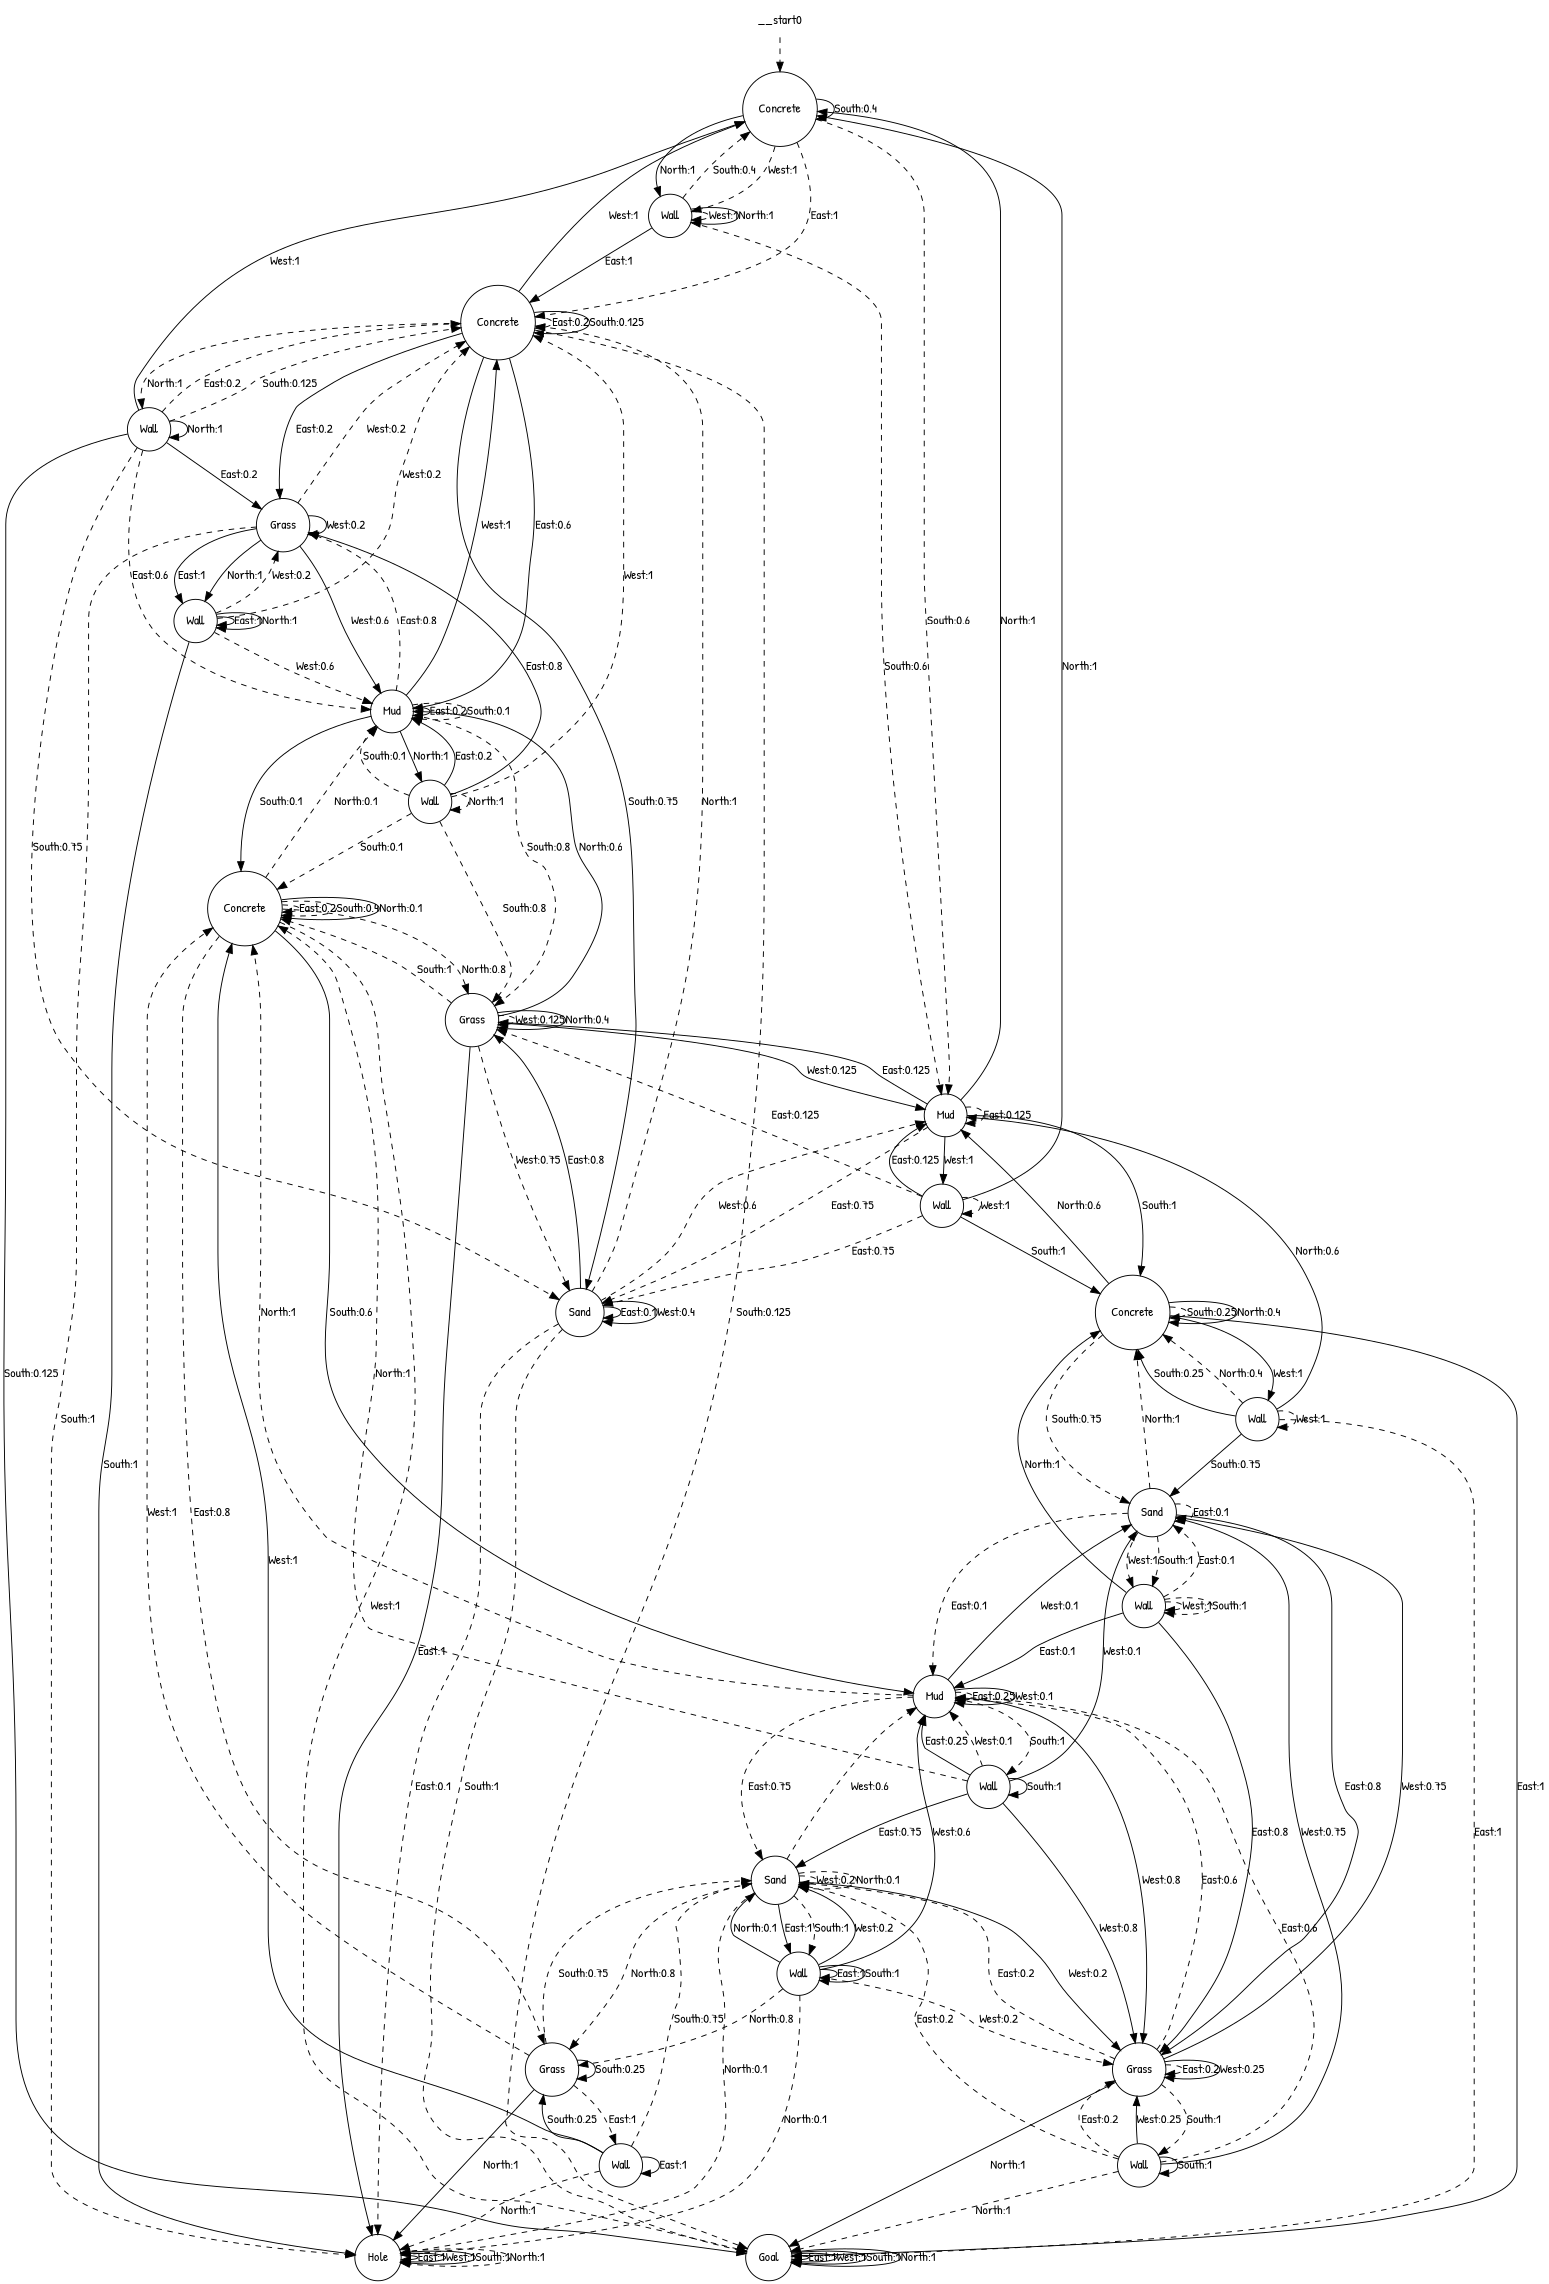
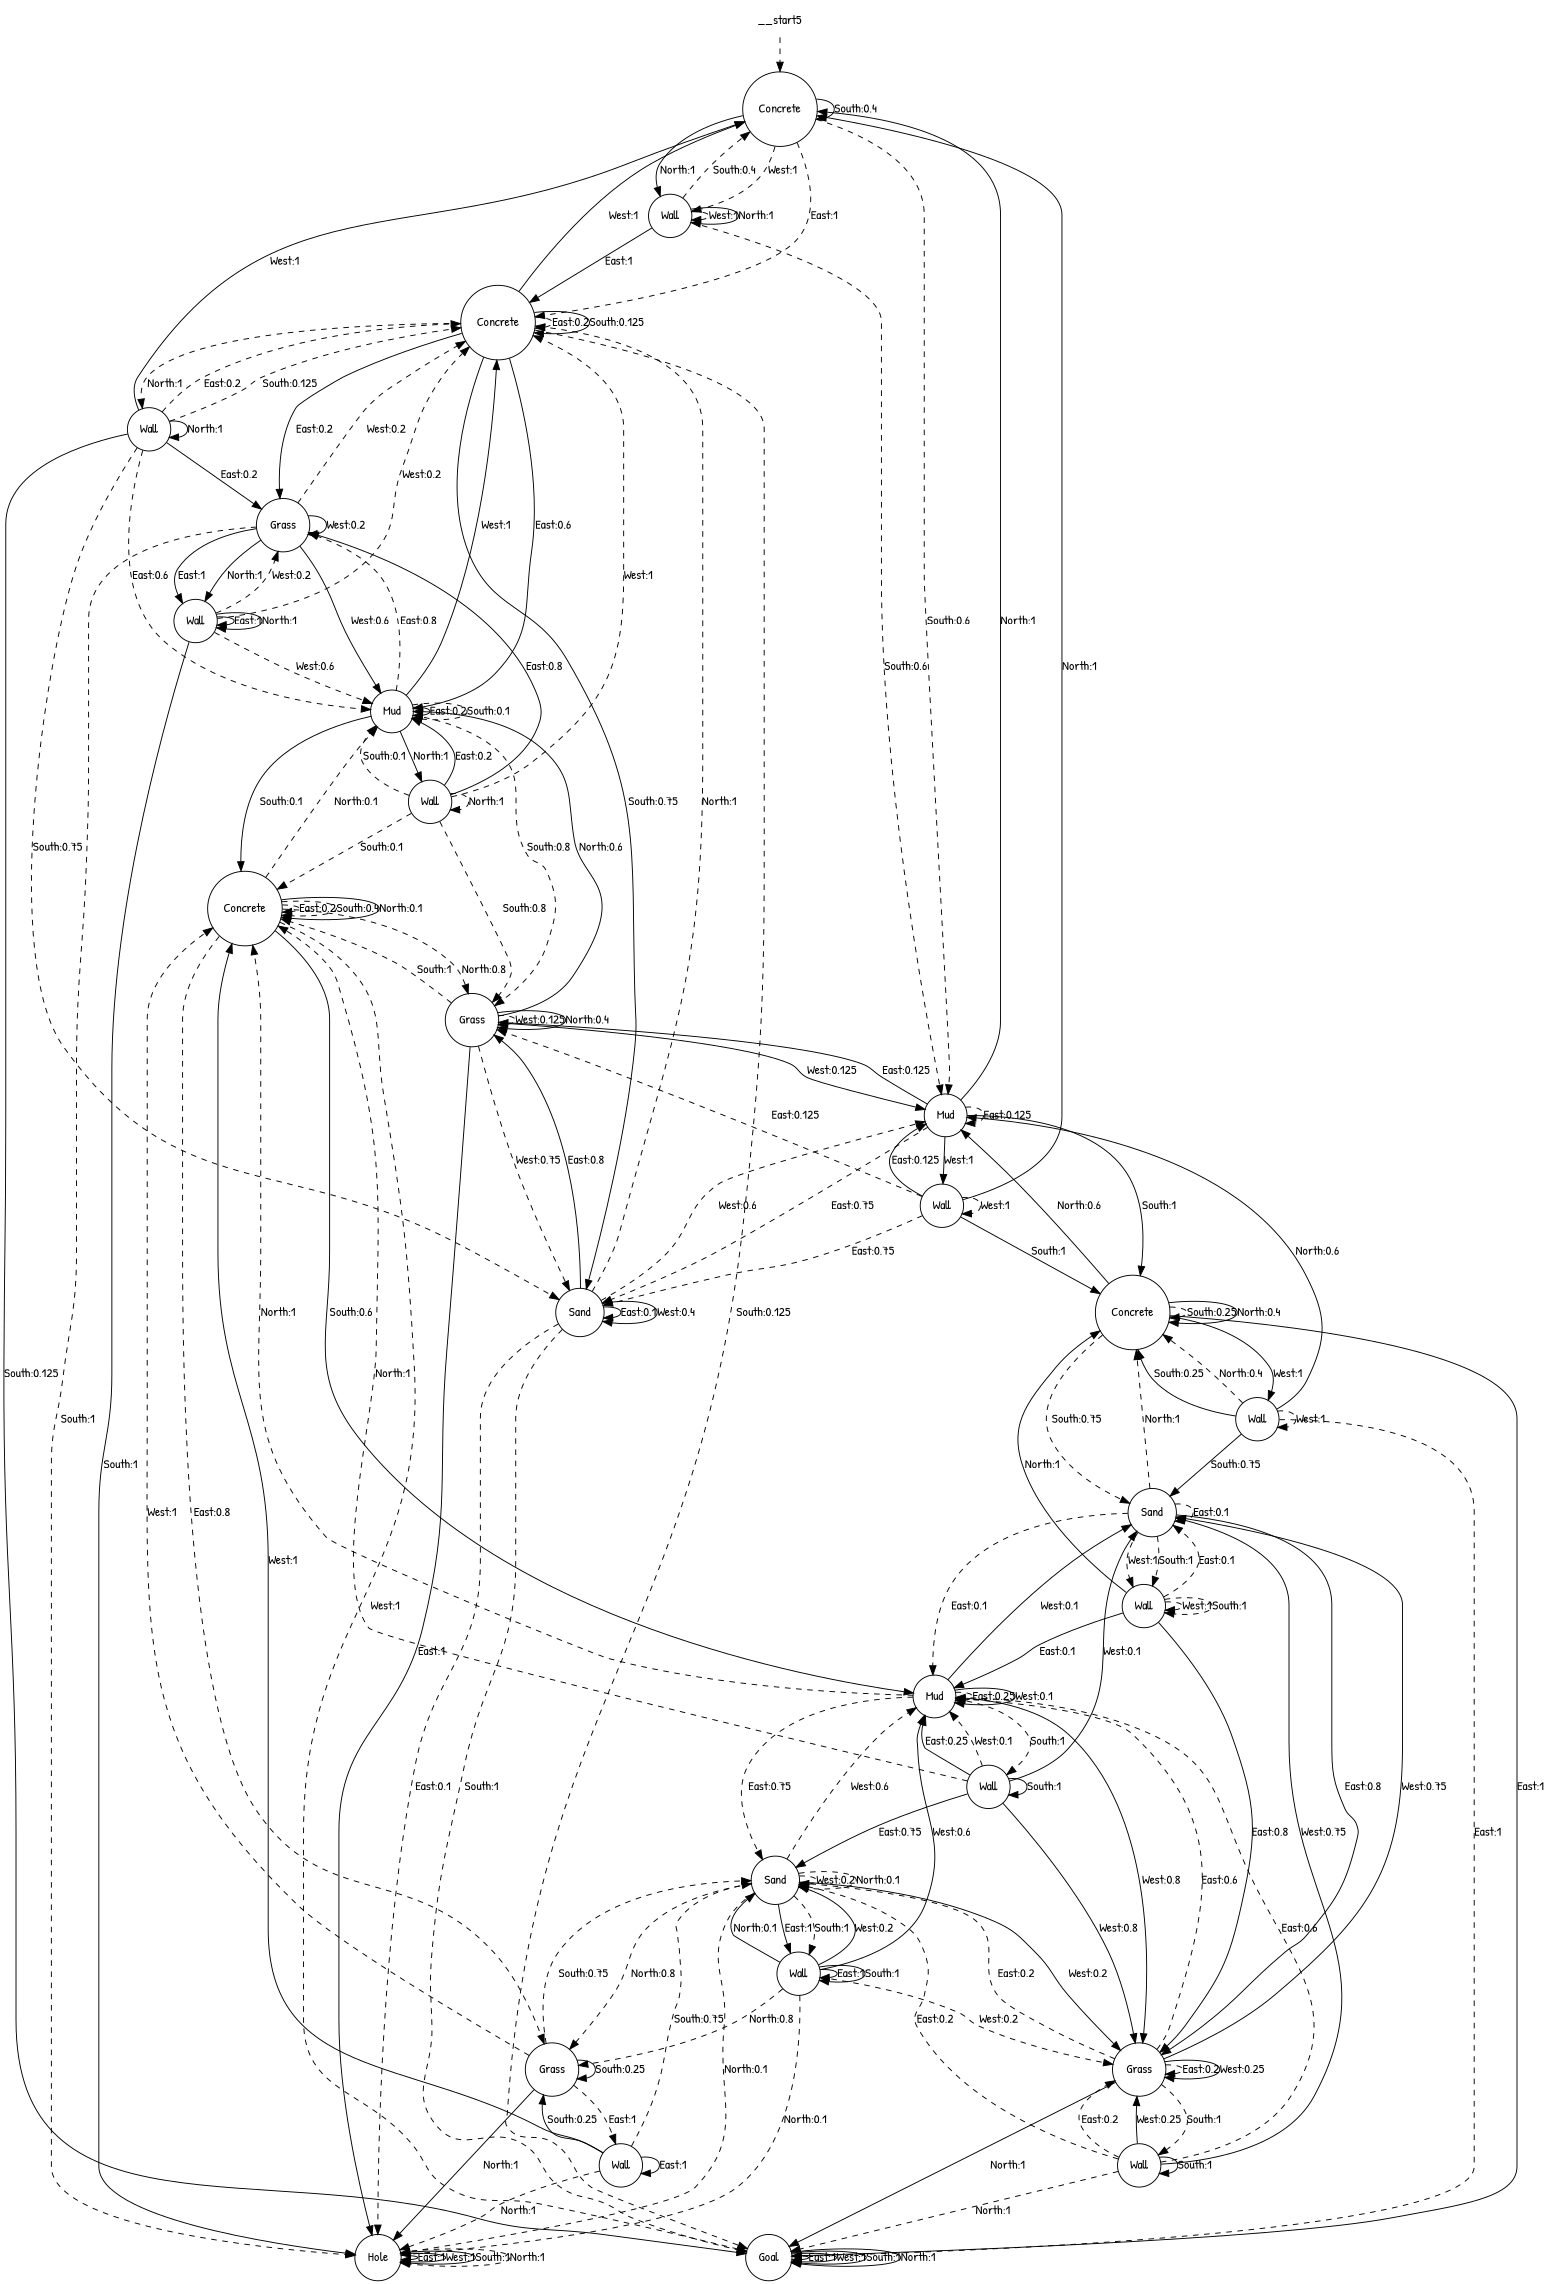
(780, 20) -> (780, 20)
